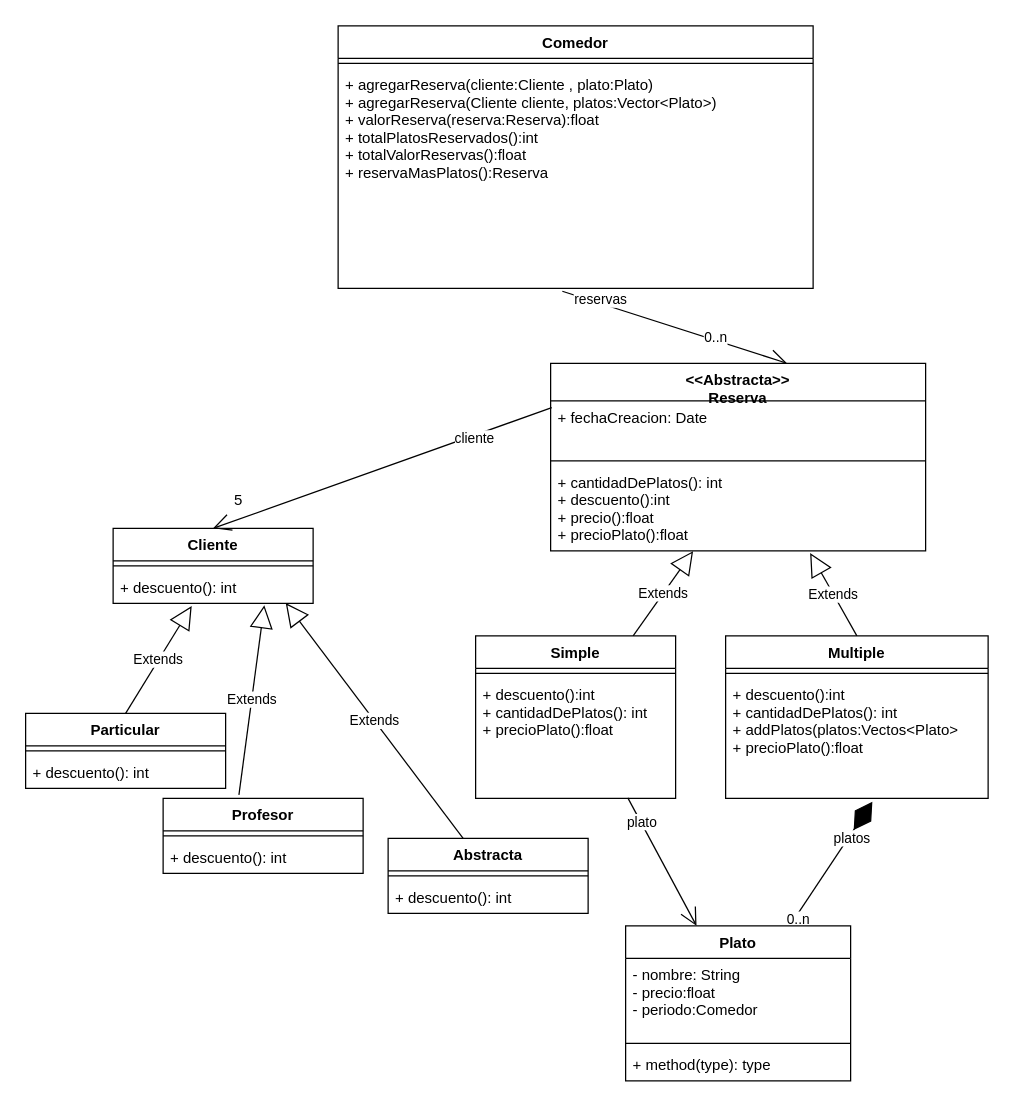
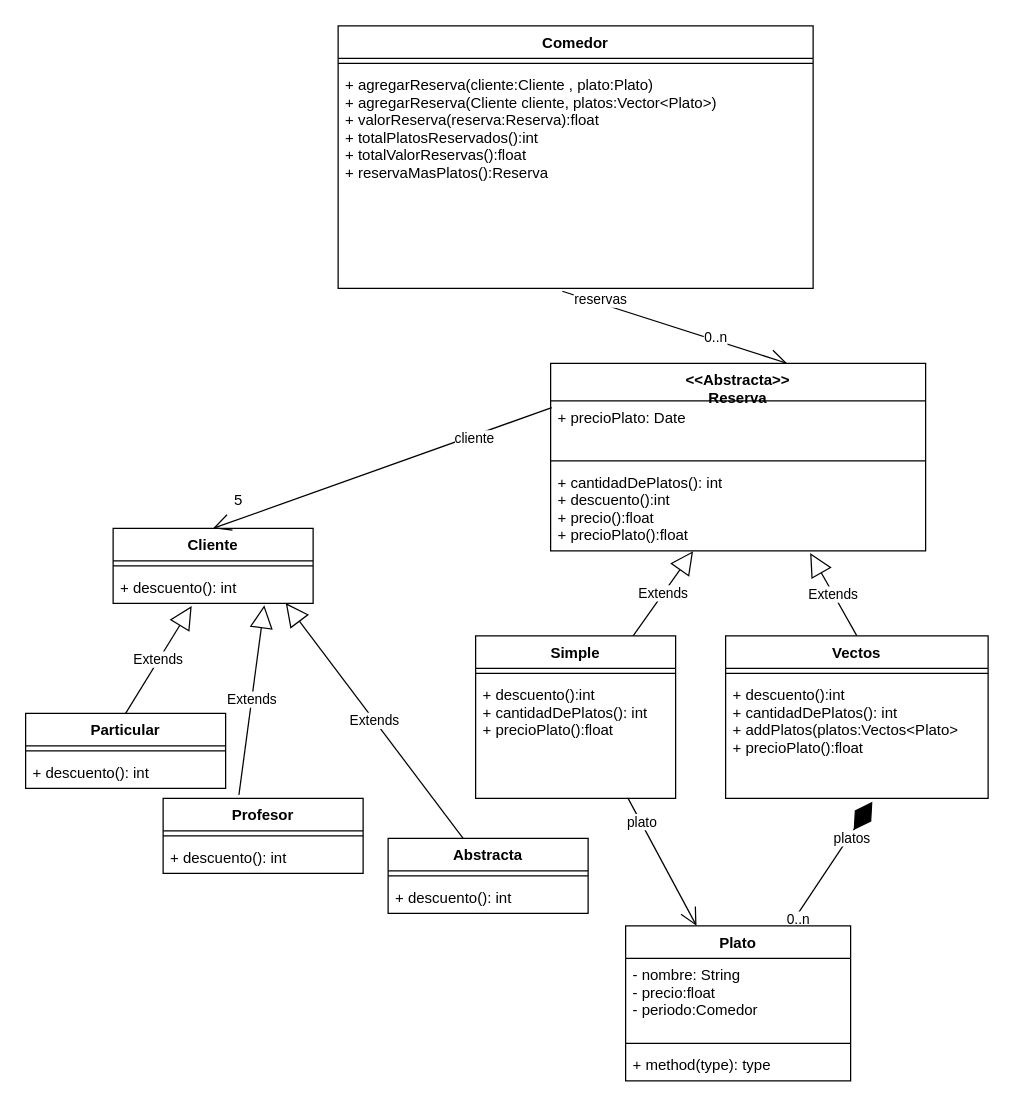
(638, 418) -> (628, 418)
(856, 653) -> (856, 653)
